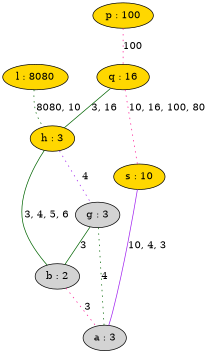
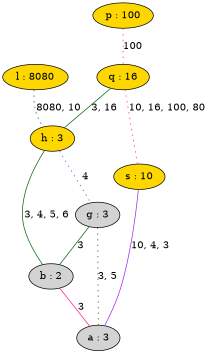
(105, 276) -> (108, 276)
(81, 307) -> (75, 307)
